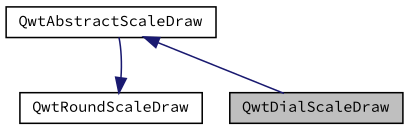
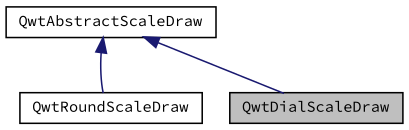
(121, 58) -> (101, 73)
